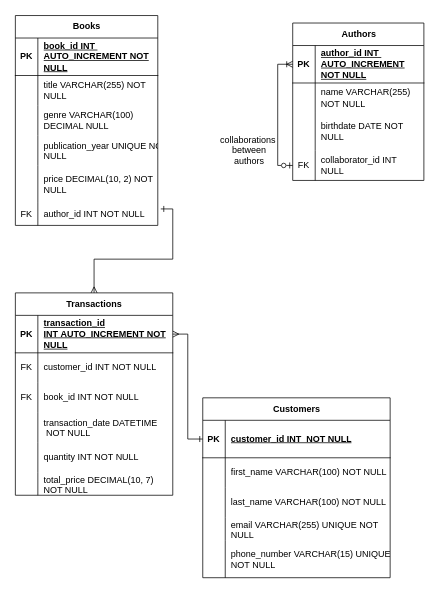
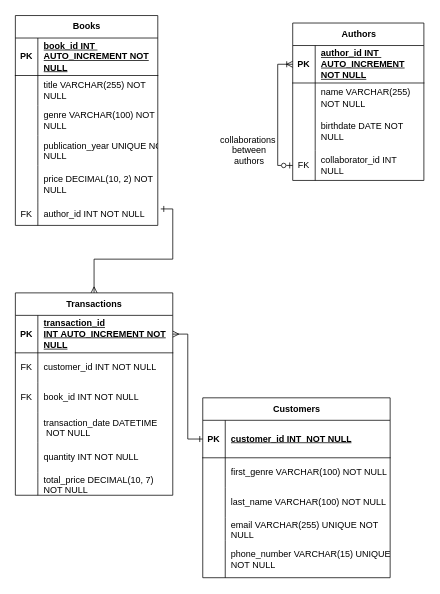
(101, 120) -> (101, 120)
(307, 473) -> (310, 473)
